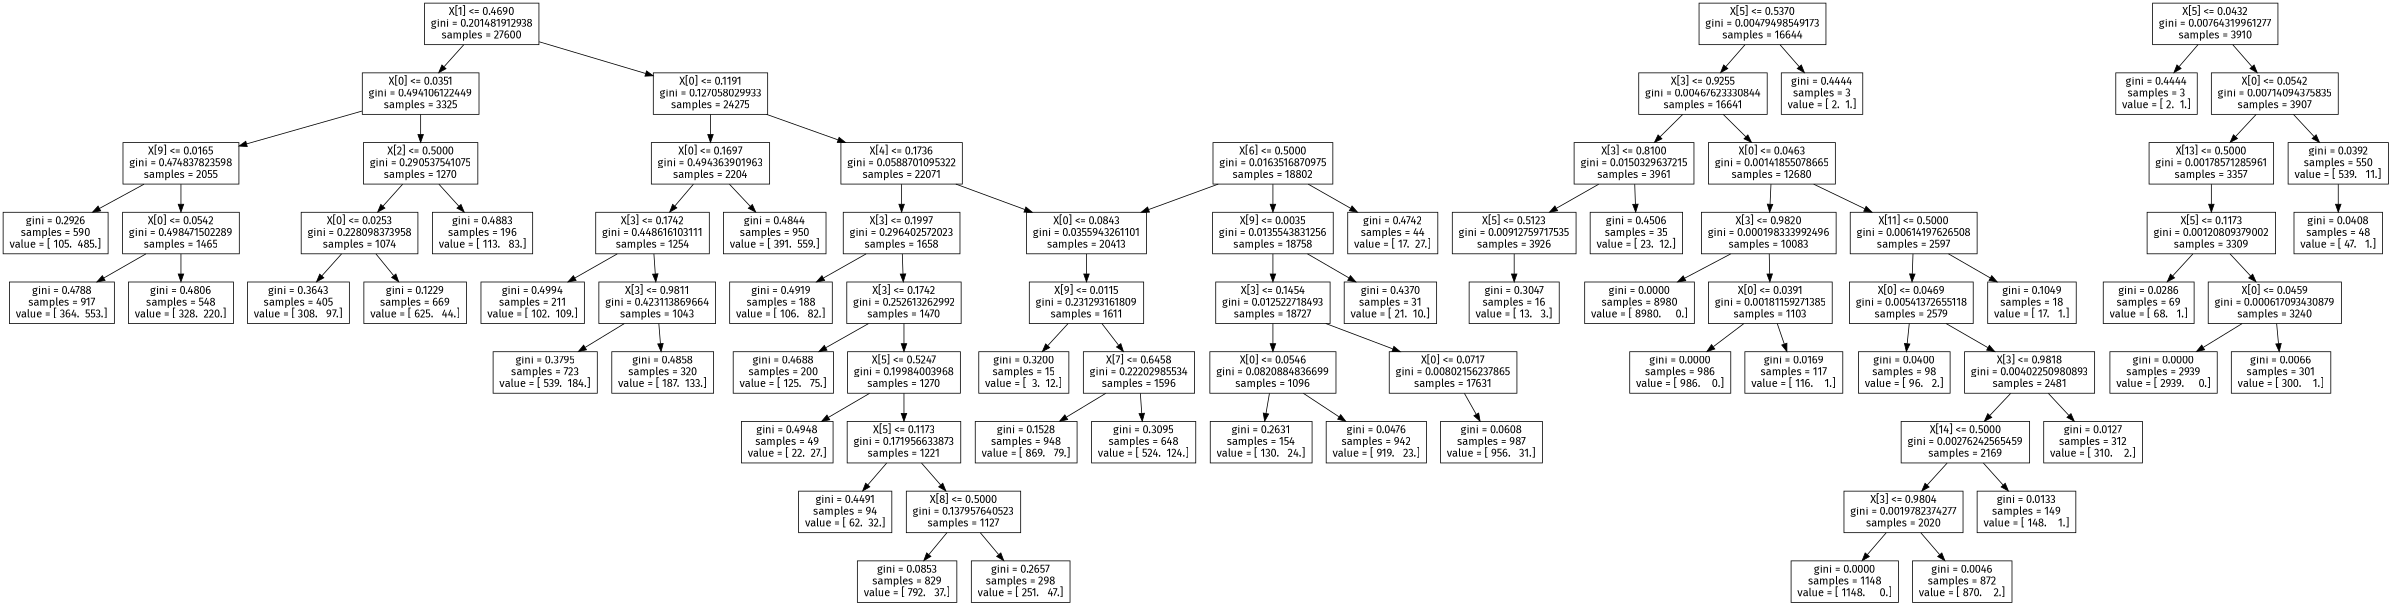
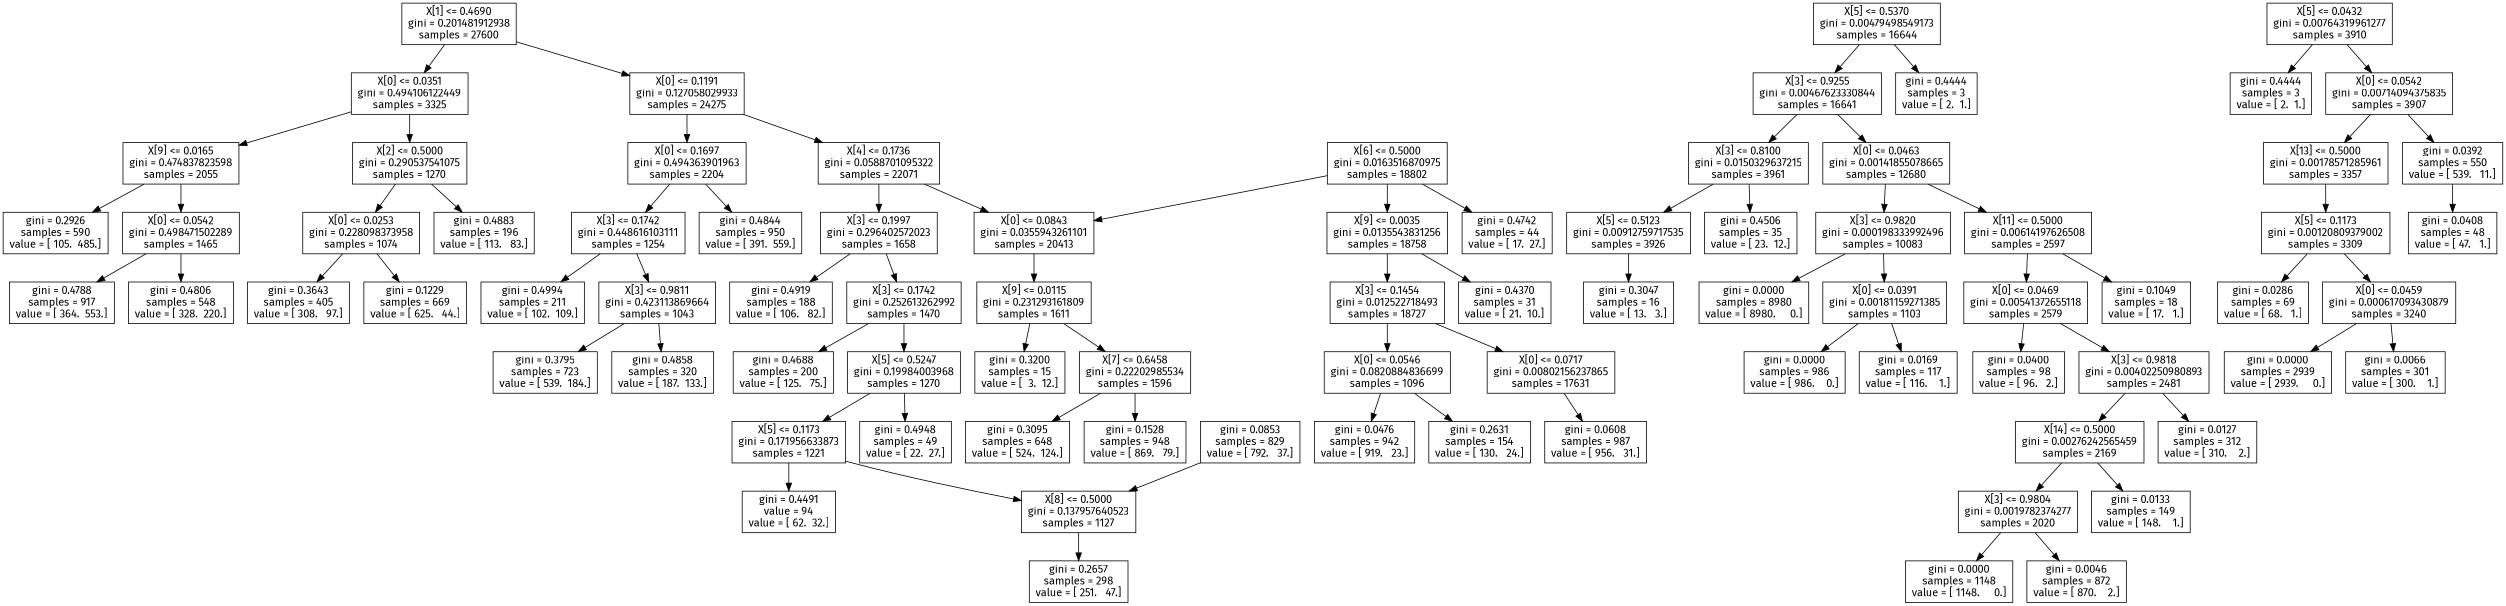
(845, 512) -> (789, 512)
(938, 544) -> (1169, 475)
